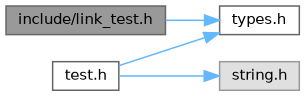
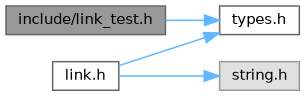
(86, 76) -> (86, 76)
